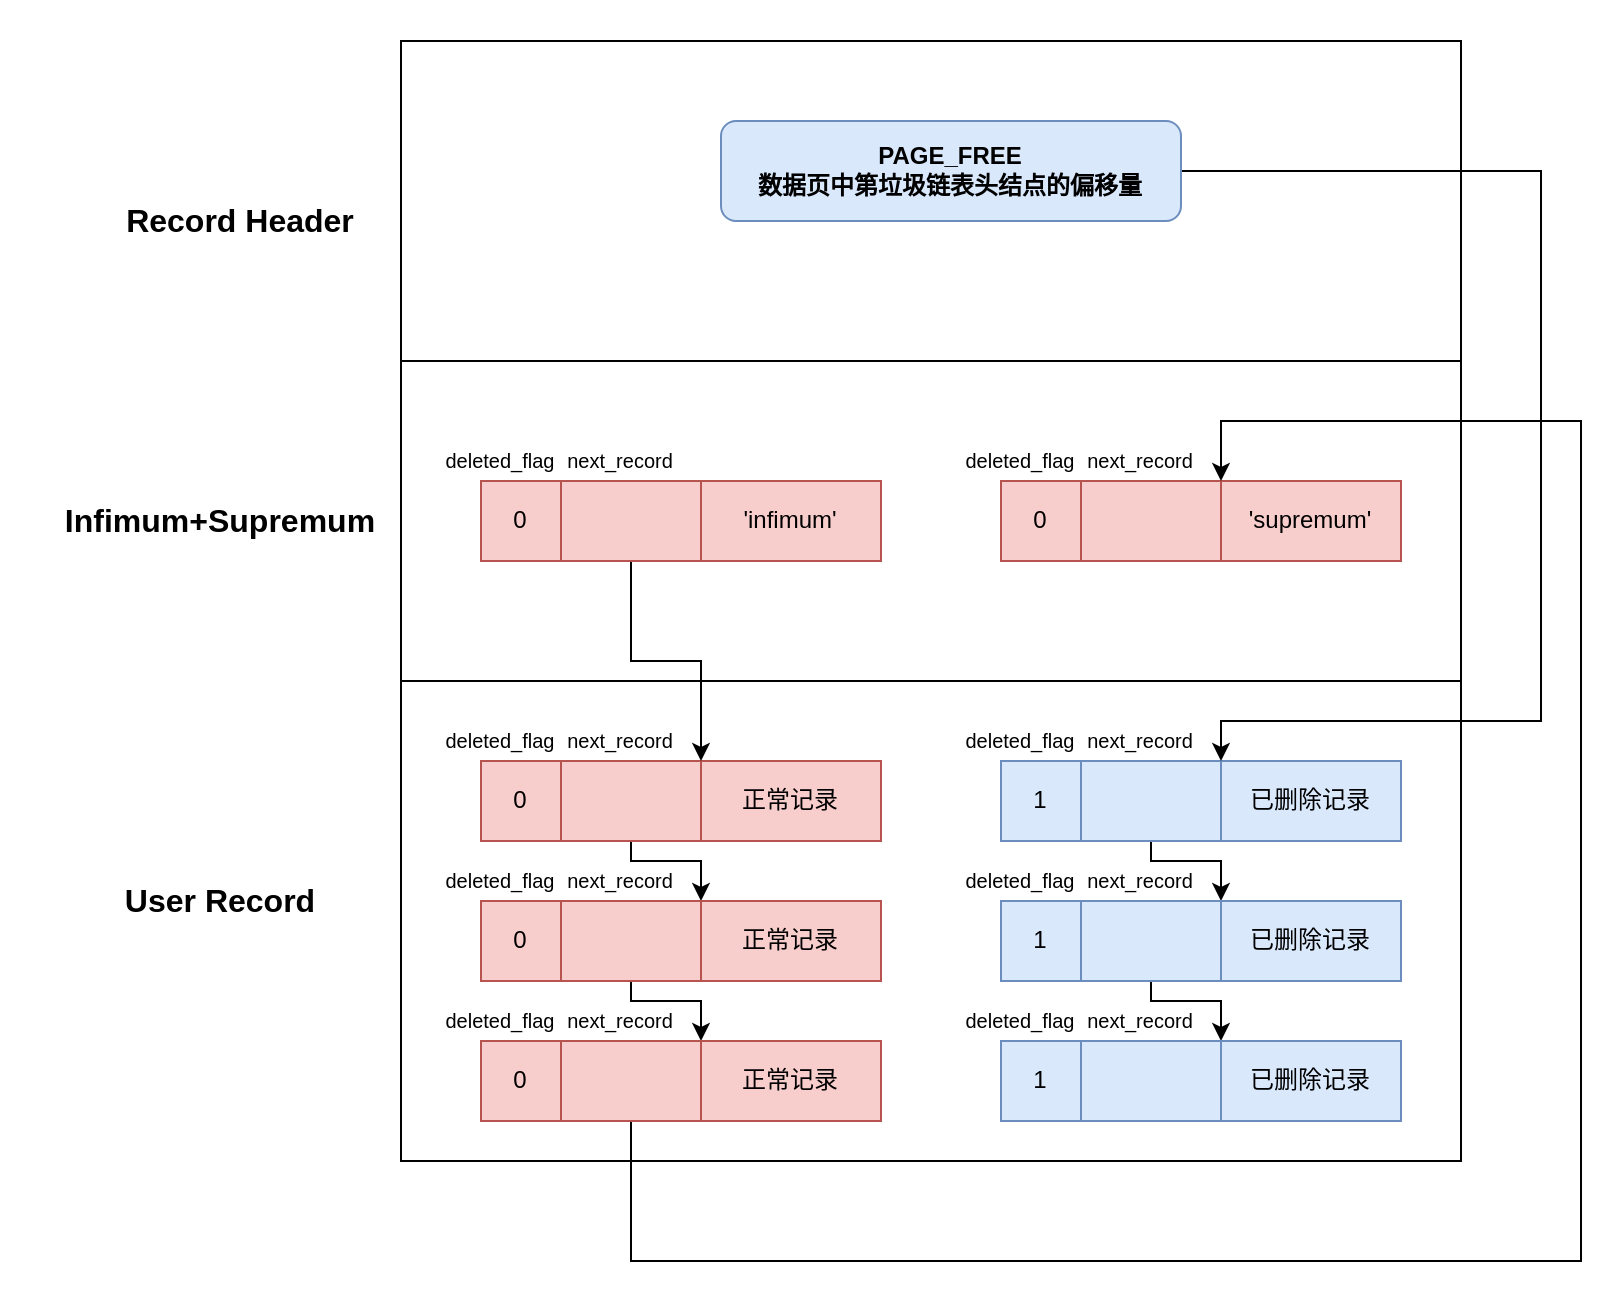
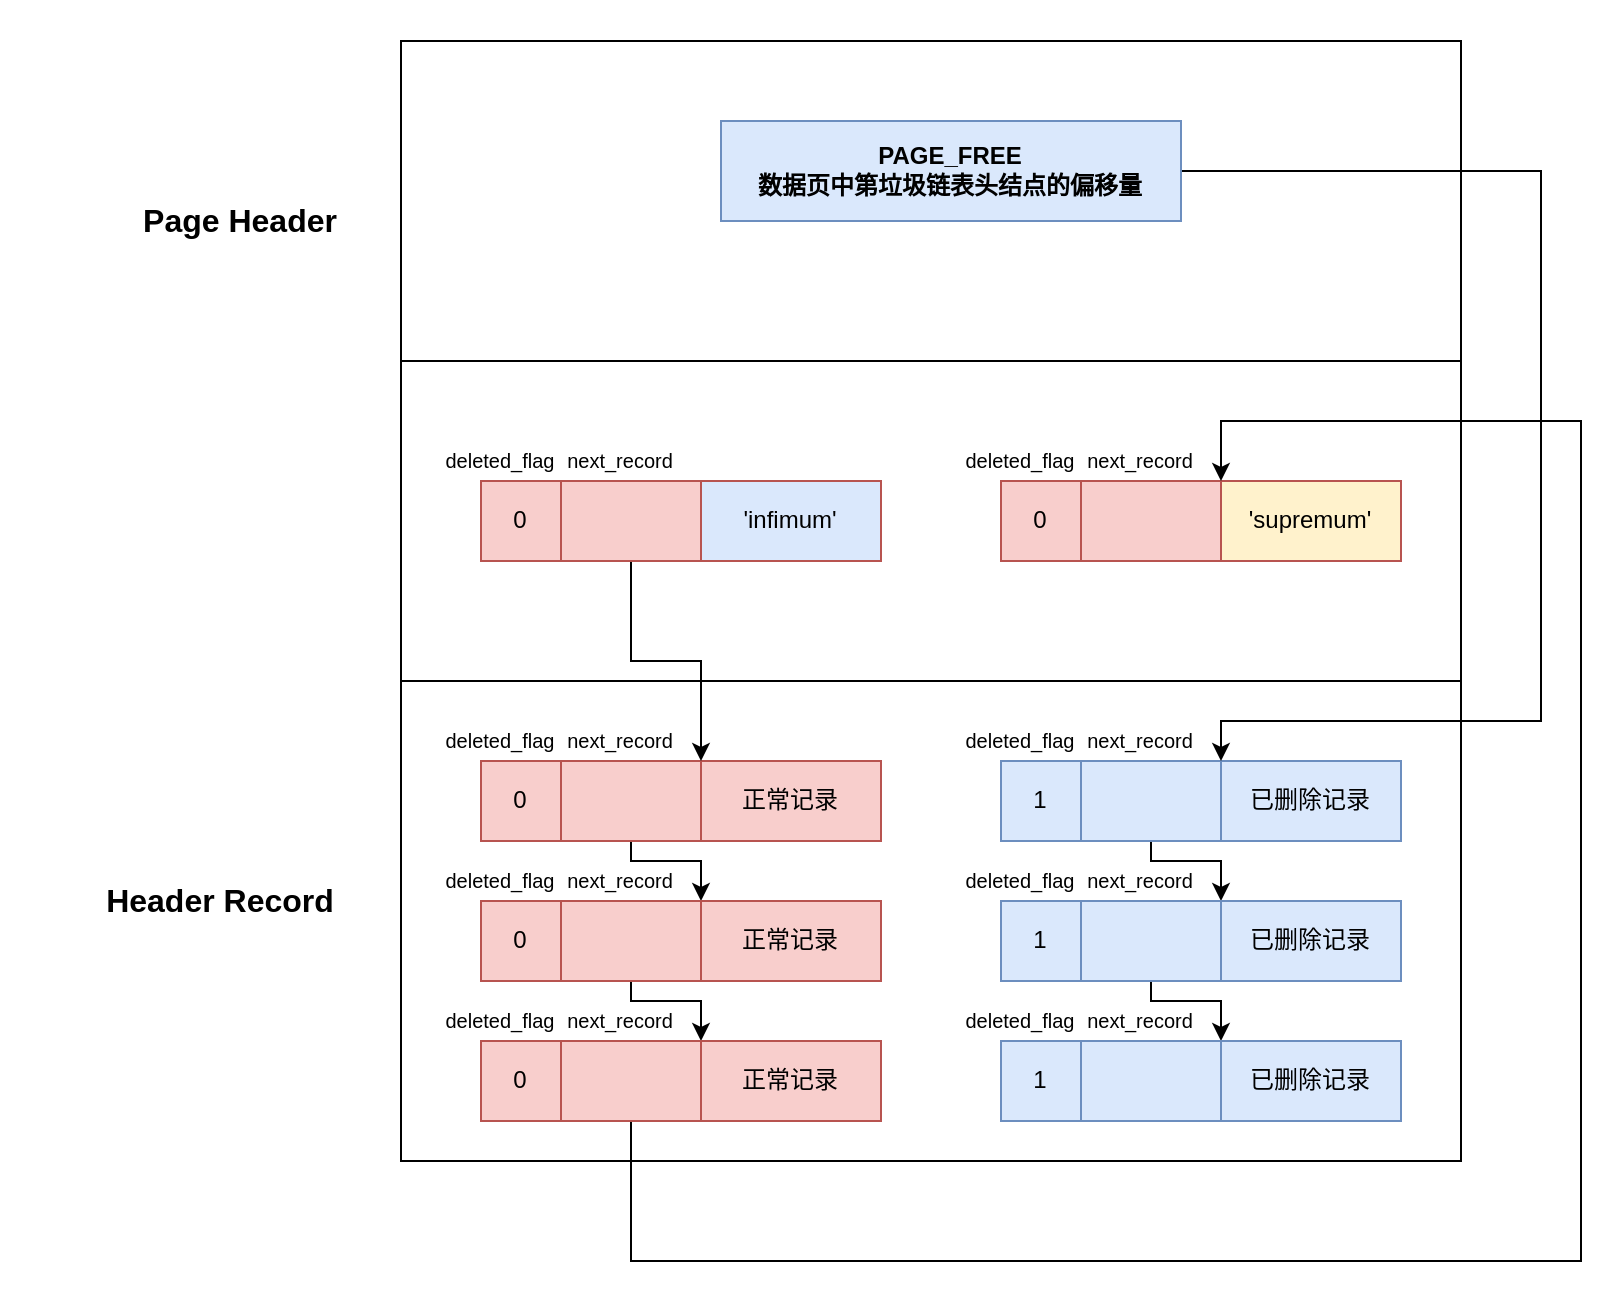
(951, 171) -> (951, 171)
(241, 221) -> (241, 221)
(221, 521) -> none
(791, 521) -> (791, 521)
(1311, 521) -> (1311, 521)
(221, 901) -> (221, 901)
